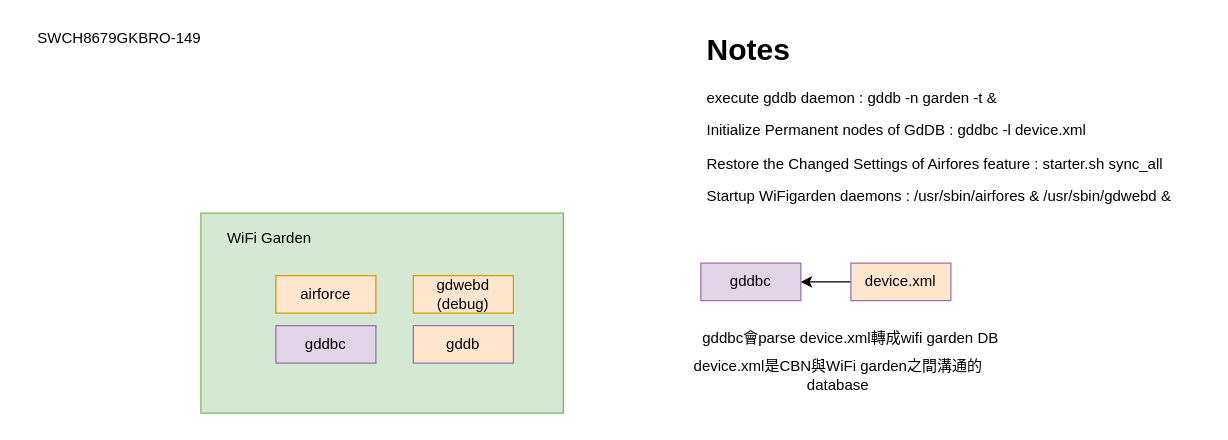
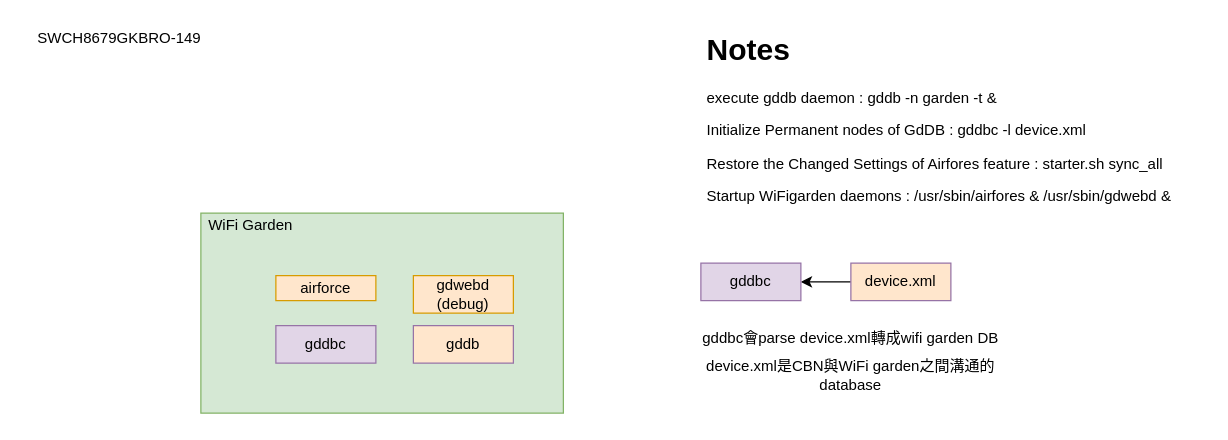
(269, 238) -> (251, 226)
(326, 294) -> (326, 288)
(838, 376) -> (851, 376)
